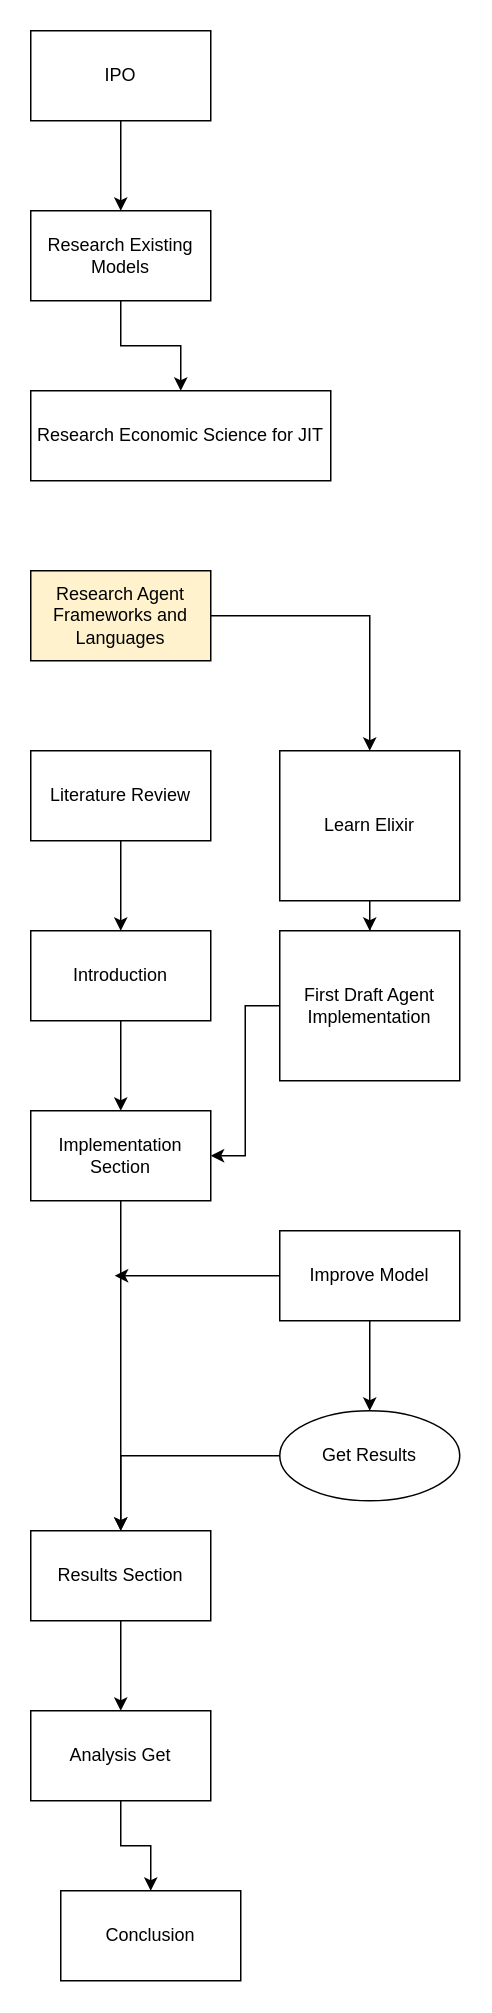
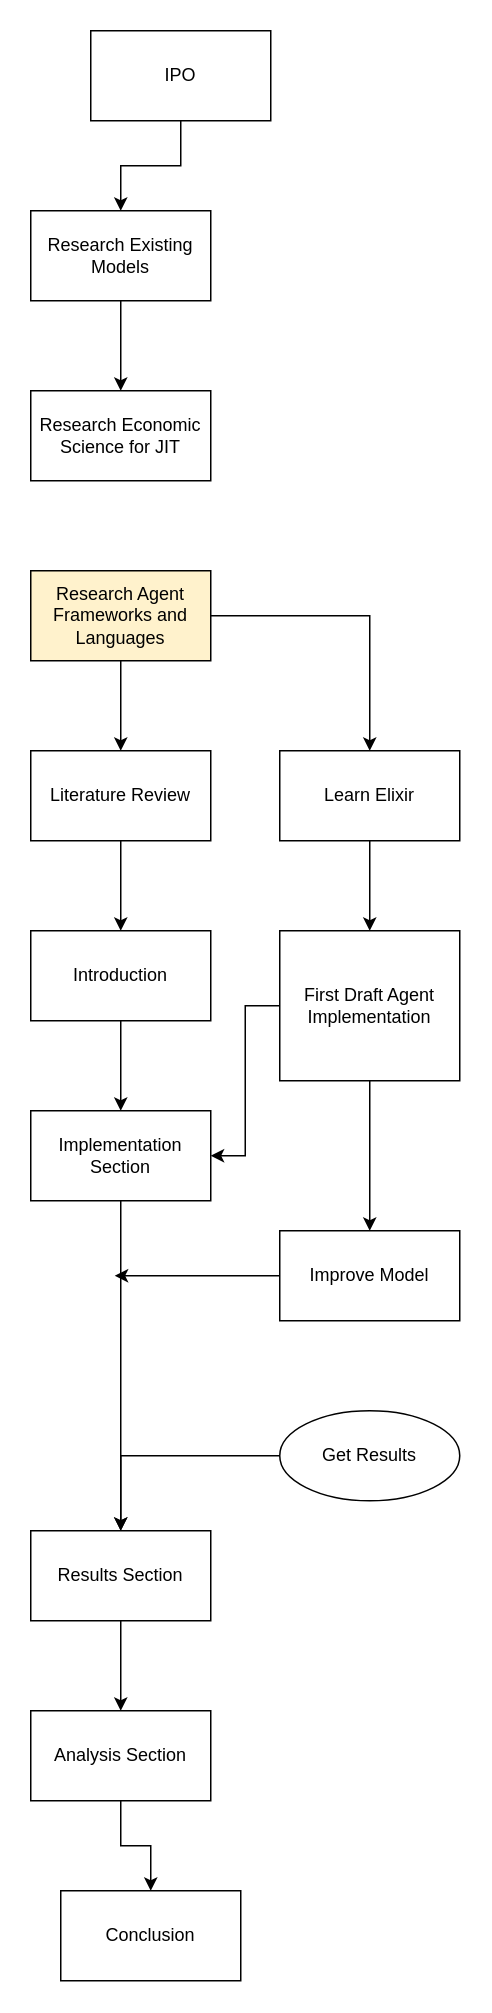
(121, 76) -> (181, 76)
(181, 436) -> (121, 436)
none -> (121, 701)
(370, 826) -> (370, 796)
none -> (370, 1151)
(370, 1361) -> none
(121, 1756) -> (121, 1756)
